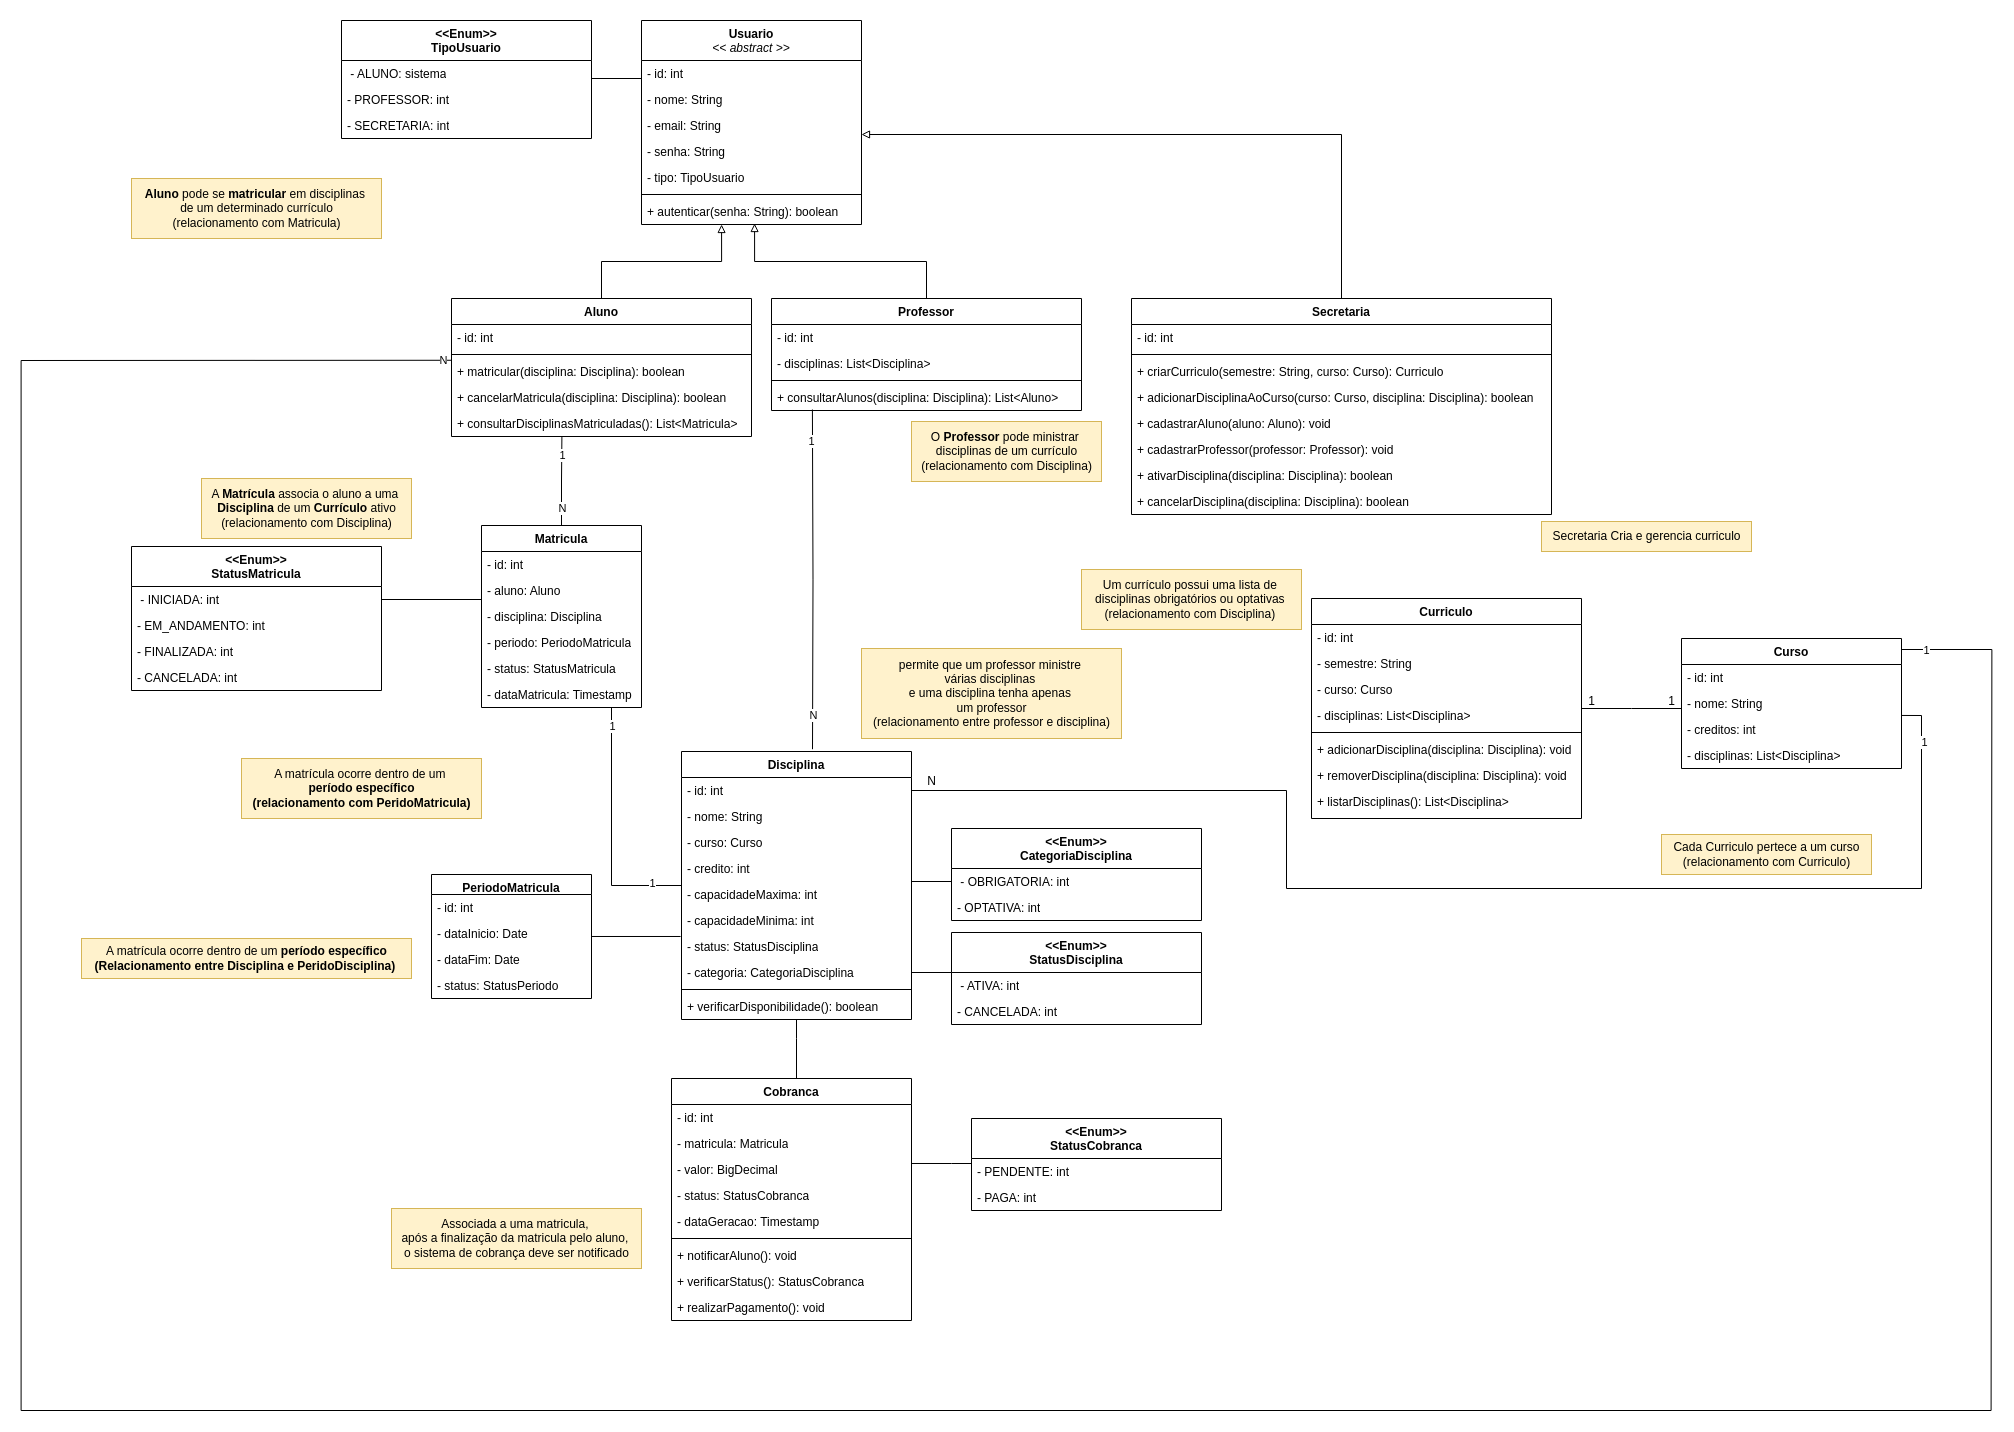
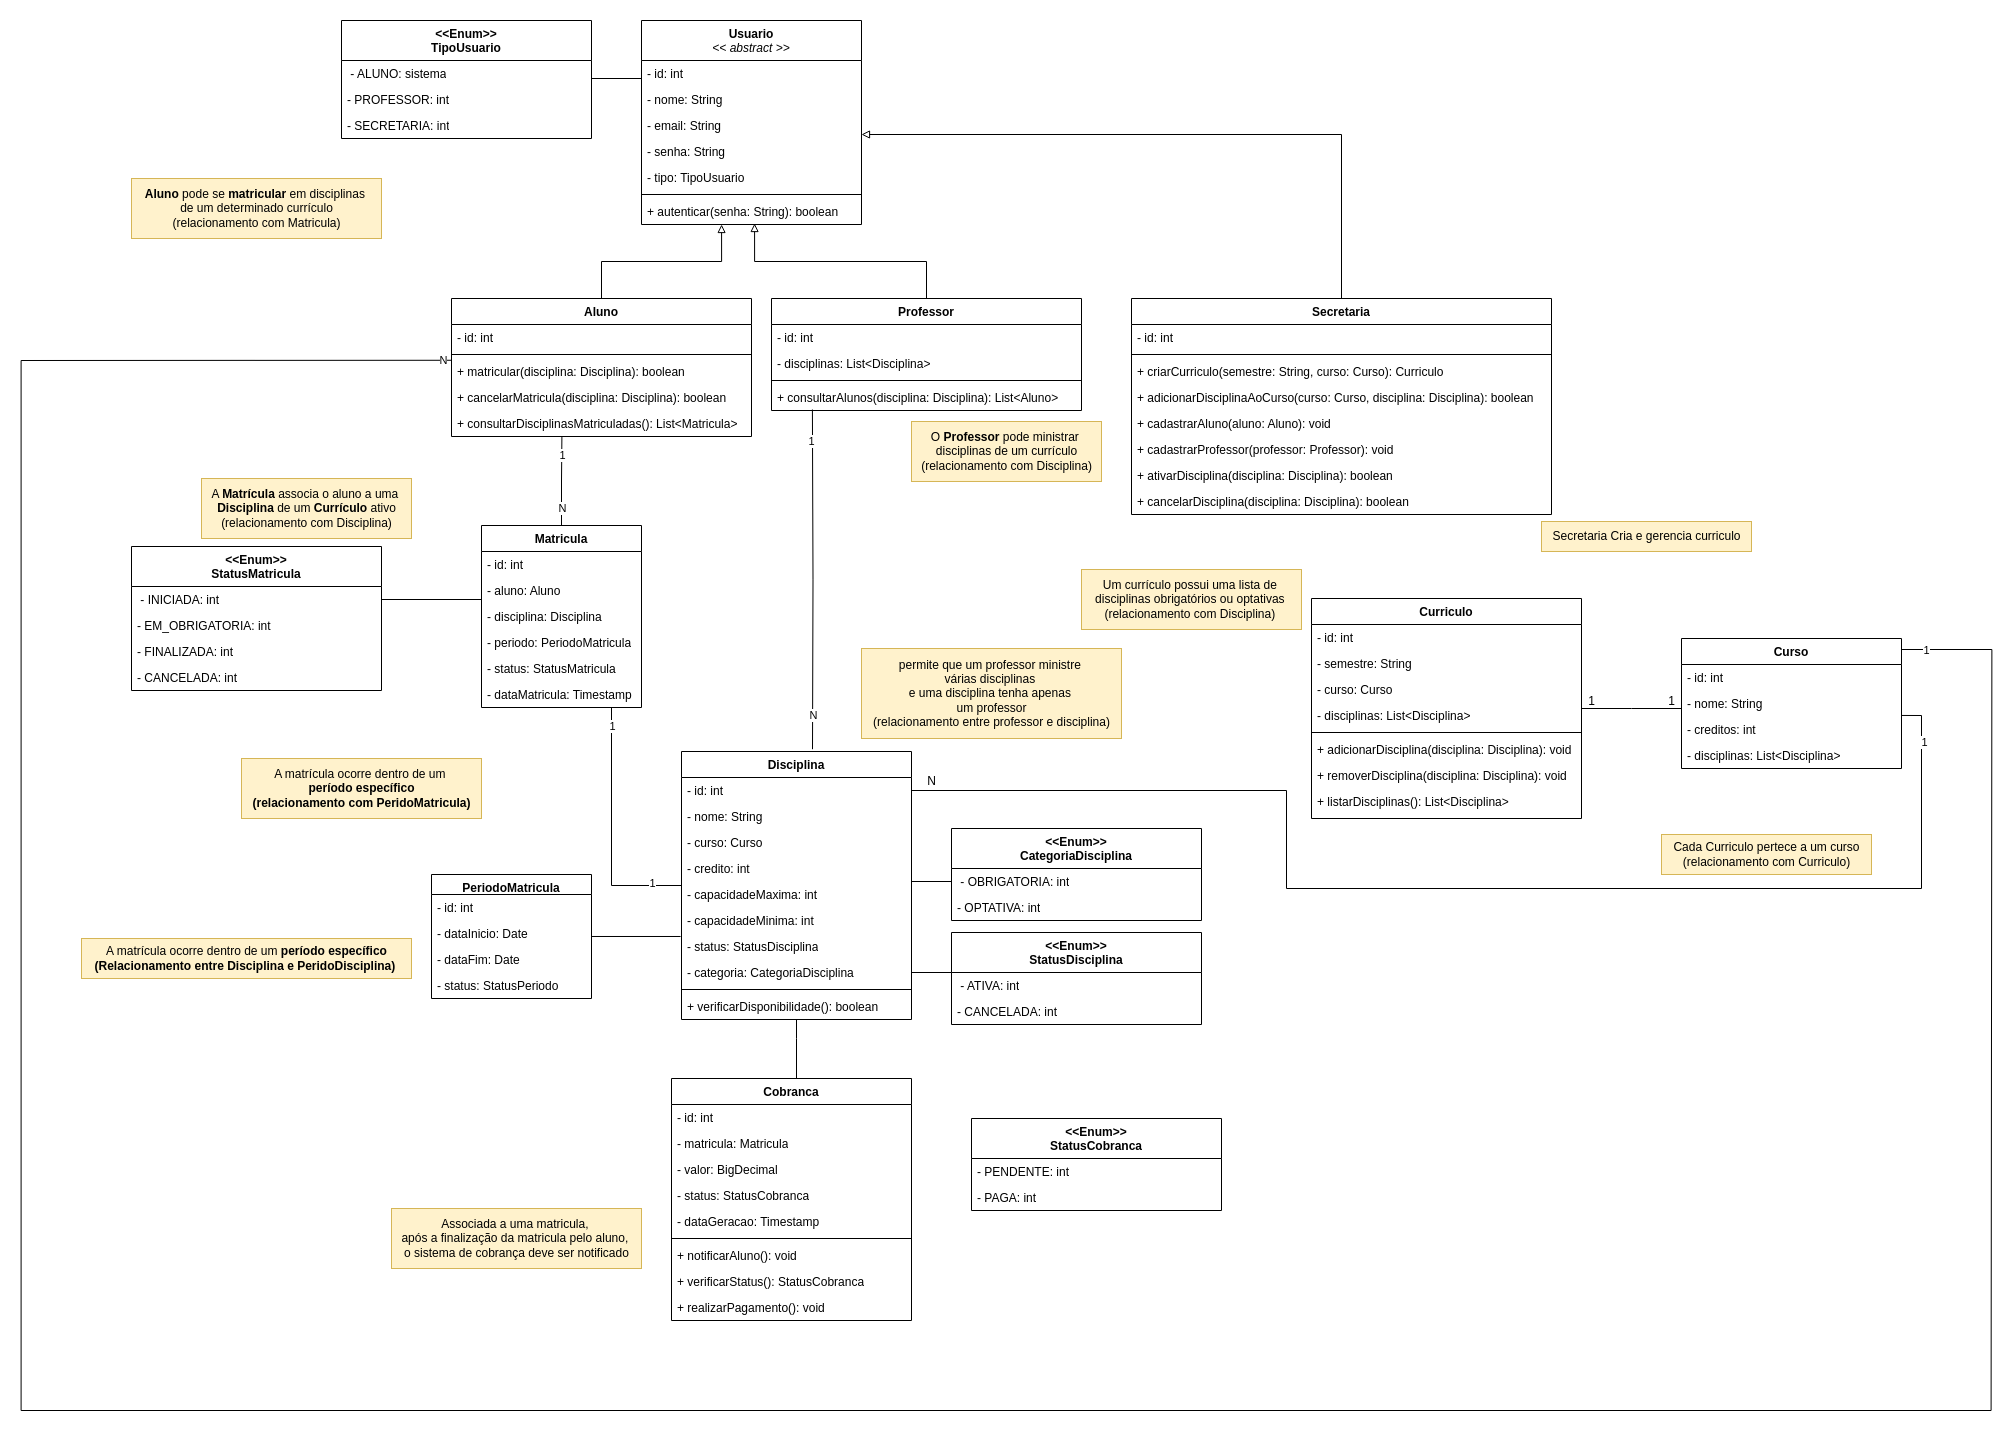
(195, 627) -> (202, 627)
(942, 1163) -> none
